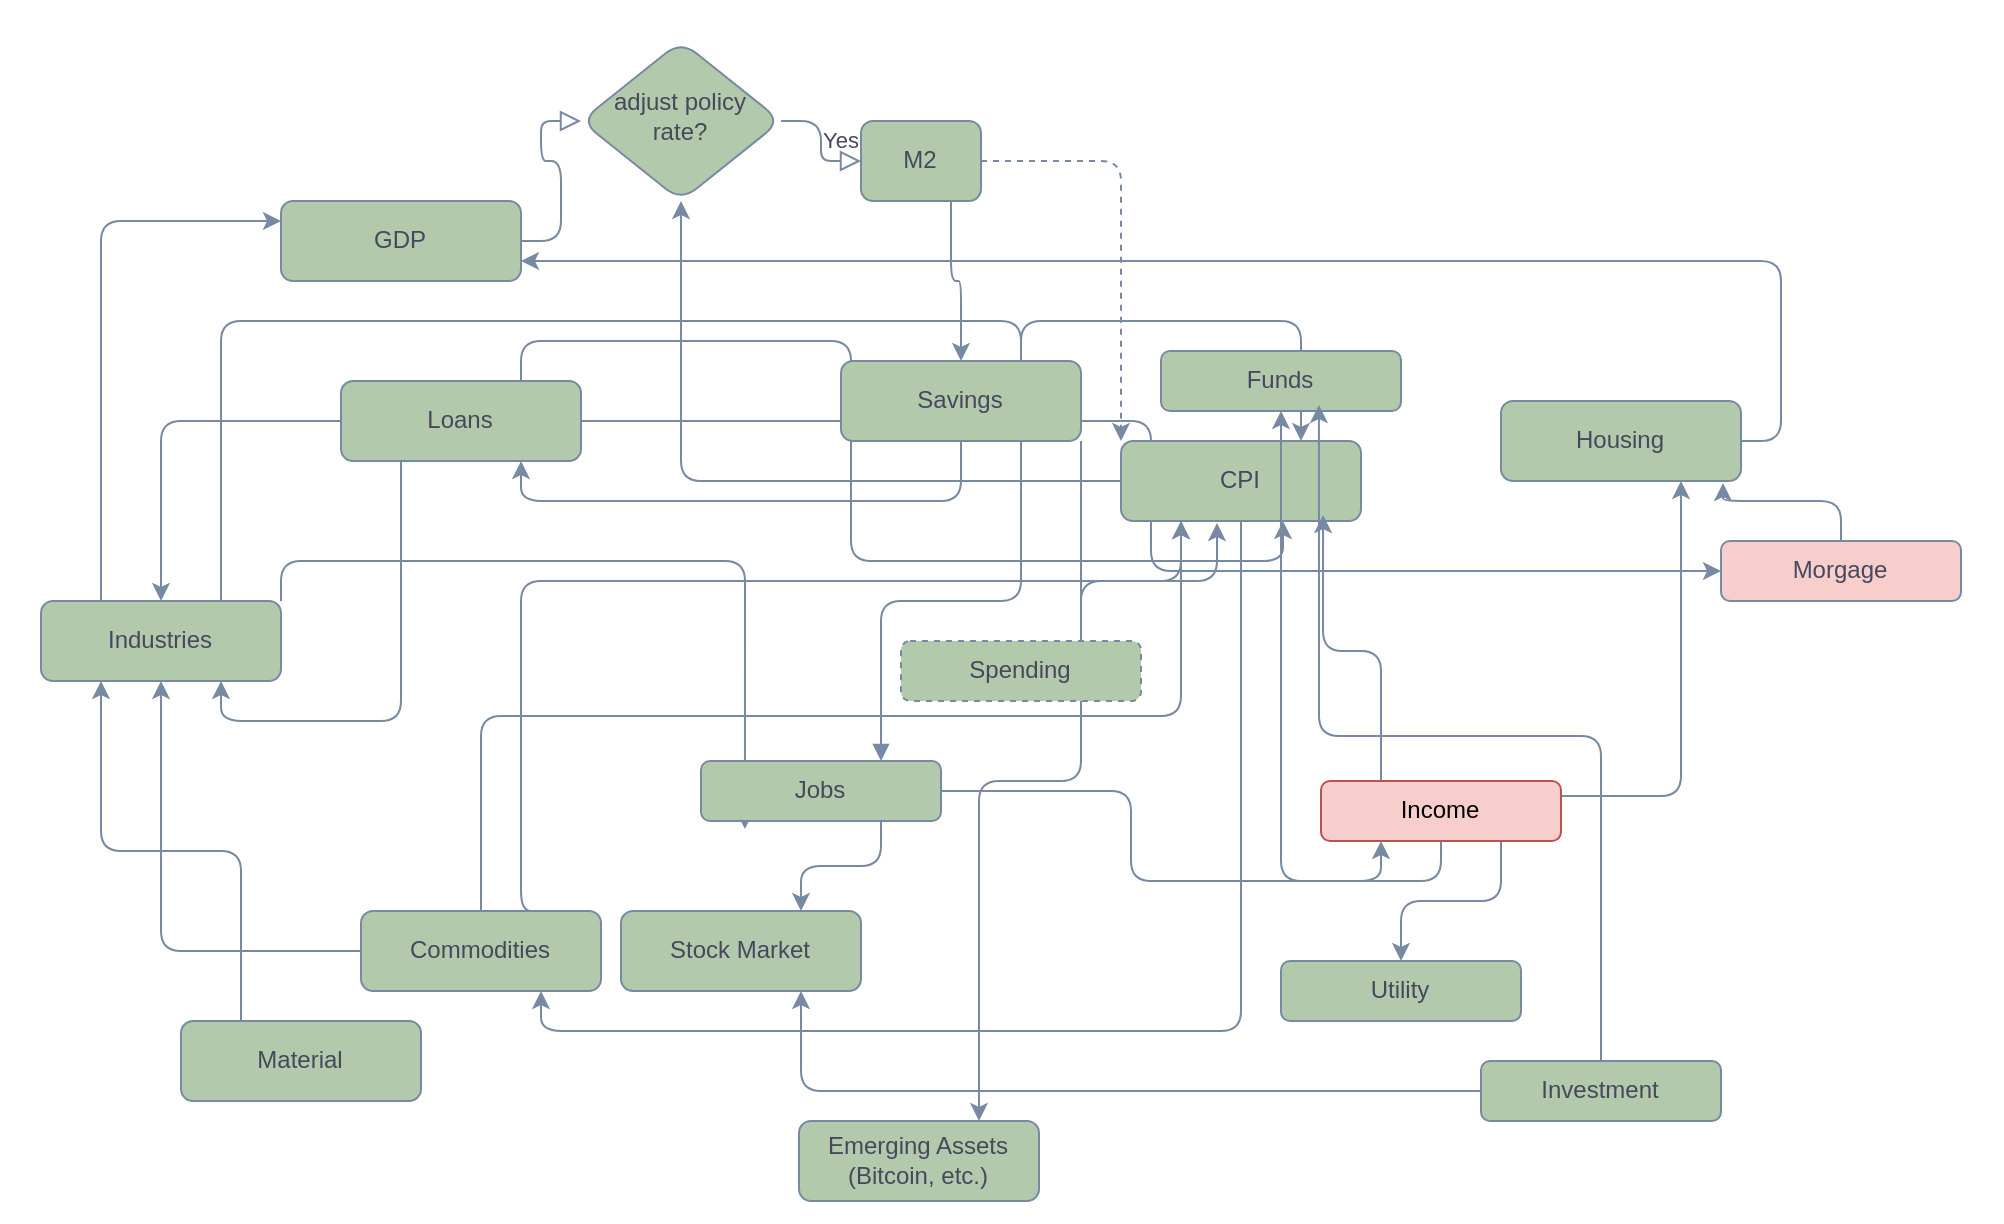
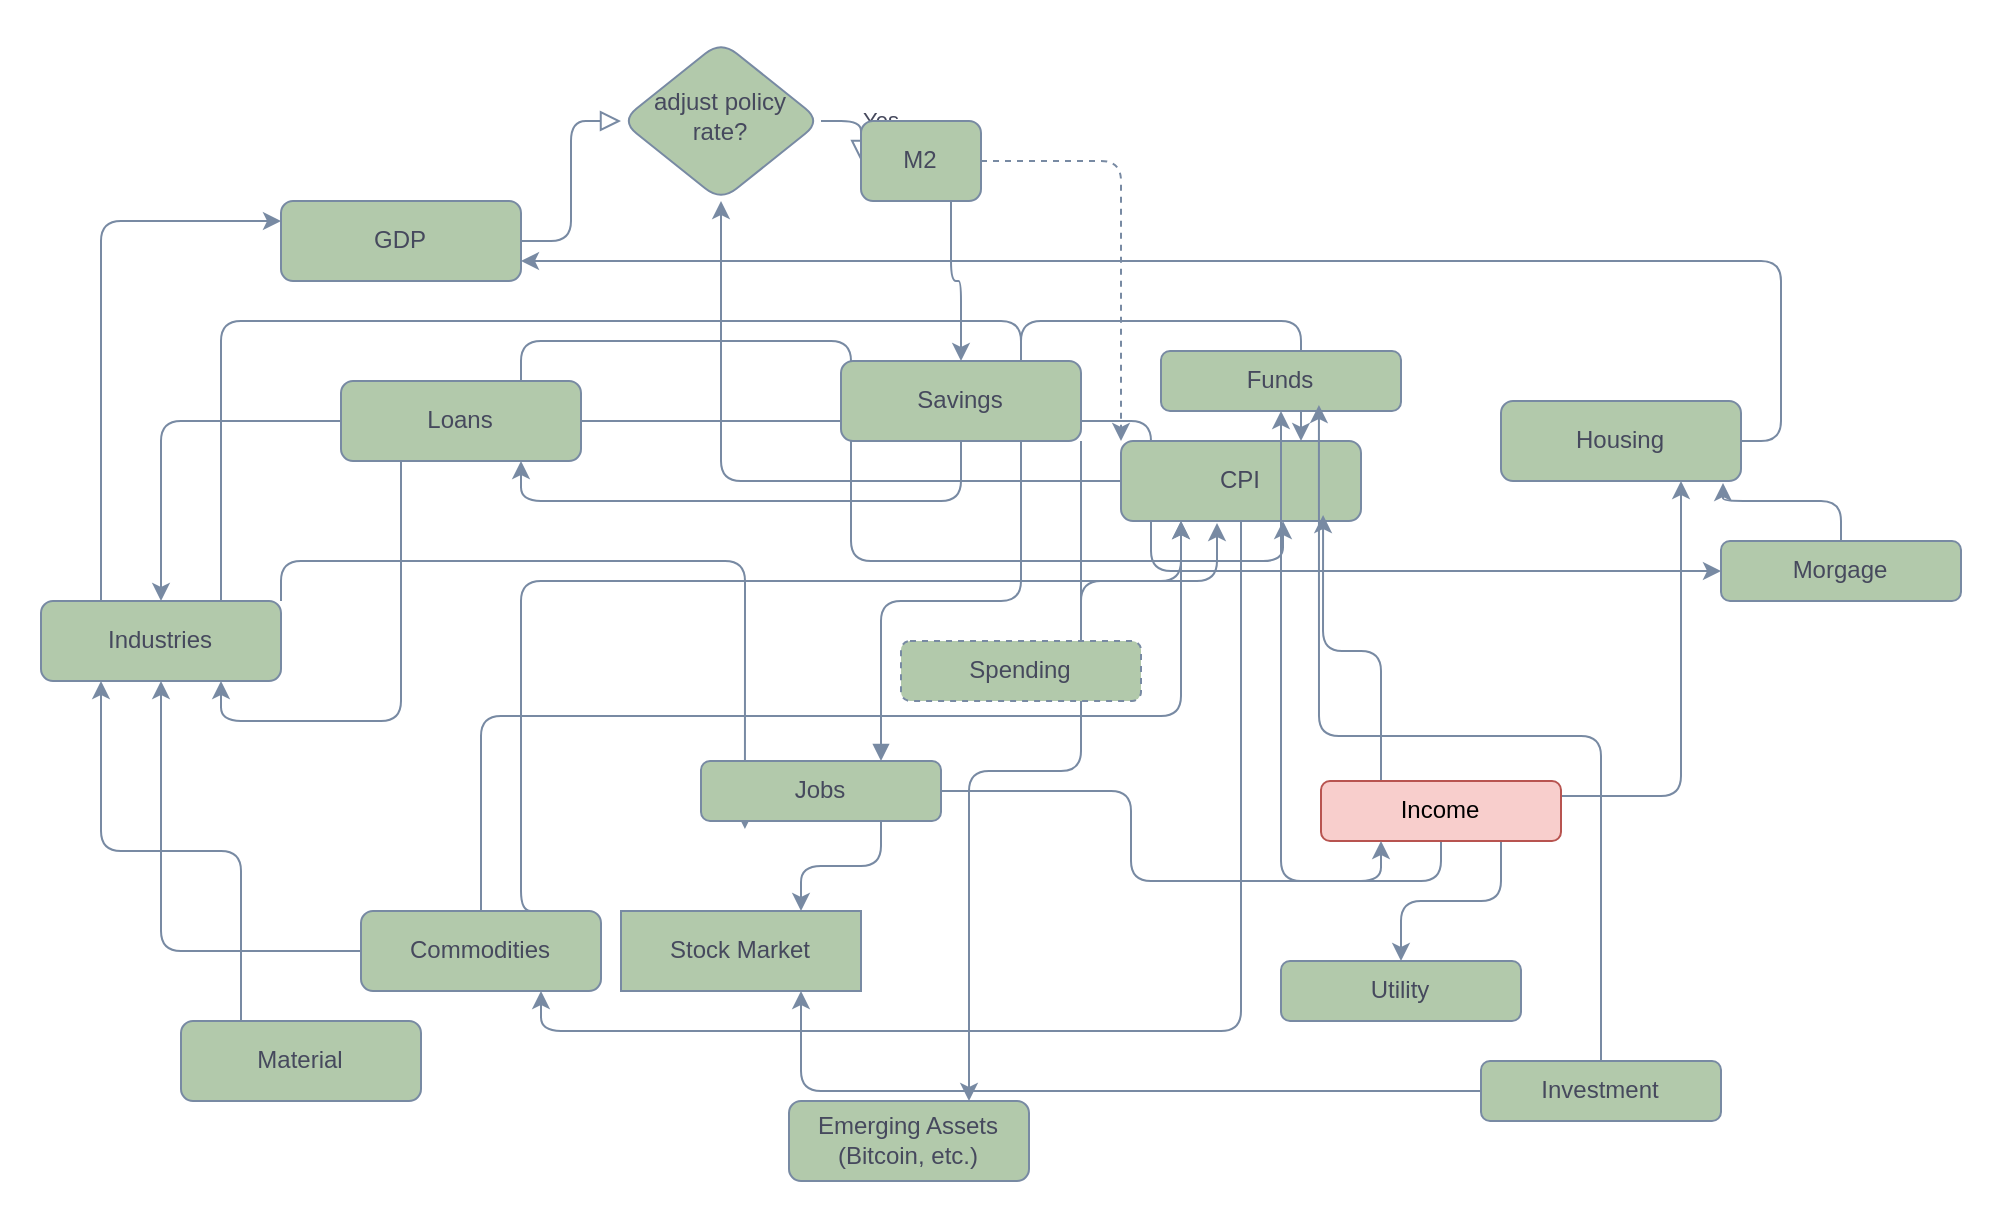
(681, 121) -> (721, 121)
(1841, 571) -> (1841, 571)
(741, 951) -> (741, 951)
(919, 1161) -> (909, 1141)
